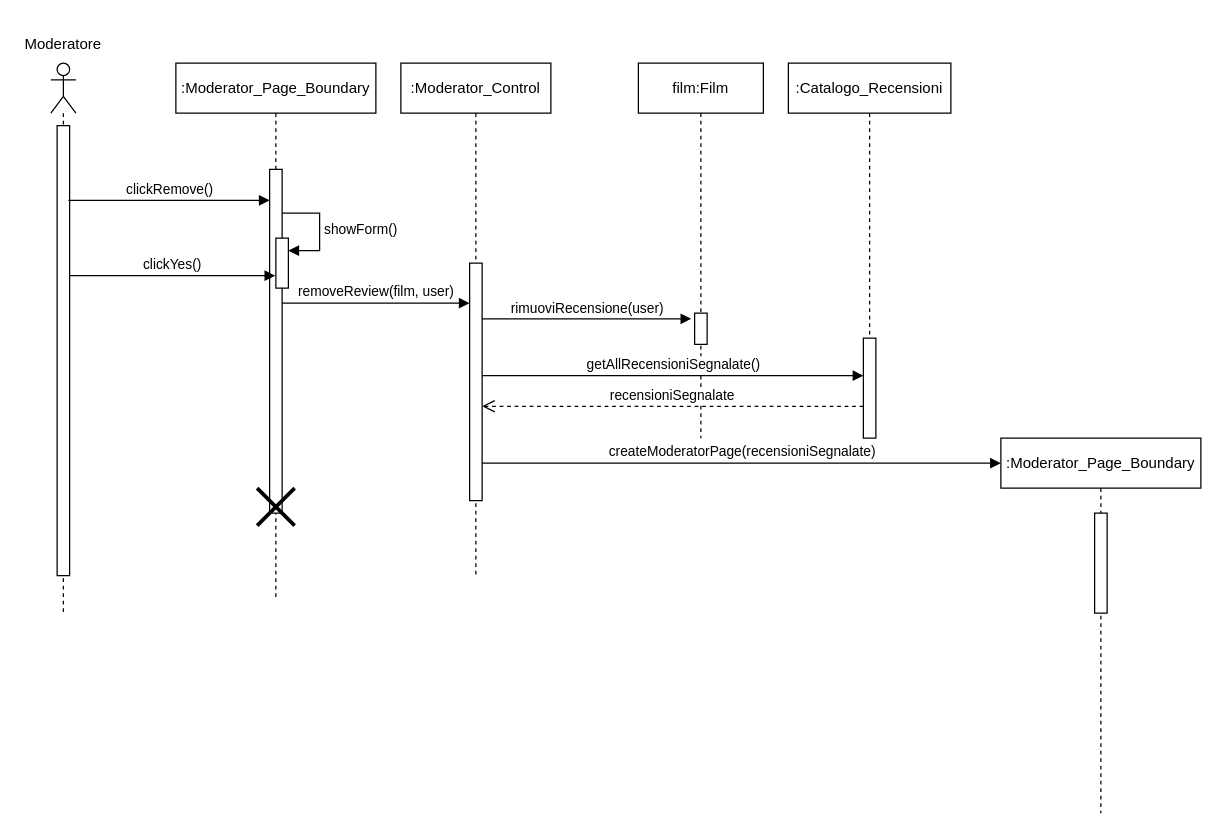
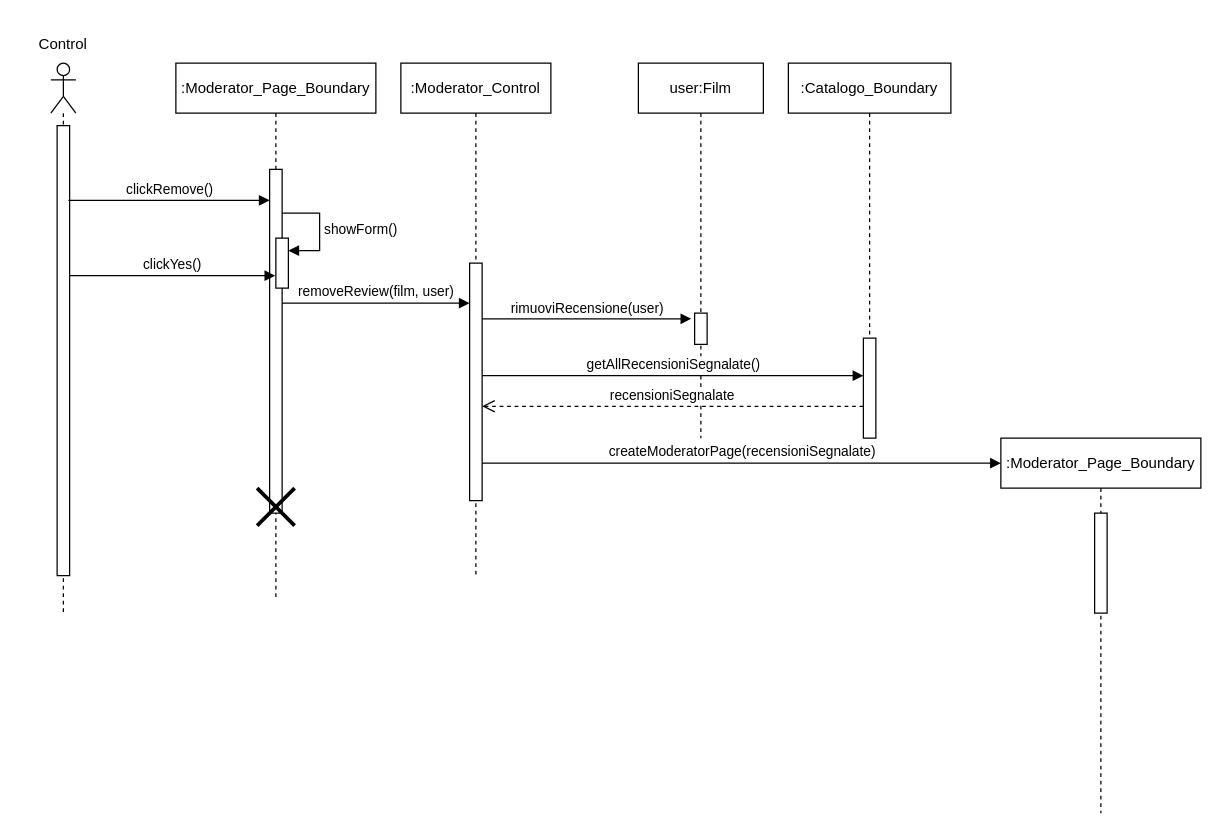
(63, 44) -> (63, 44)
(701, 88) -> (701, 88)
(869, 88) -> (869, 88)
